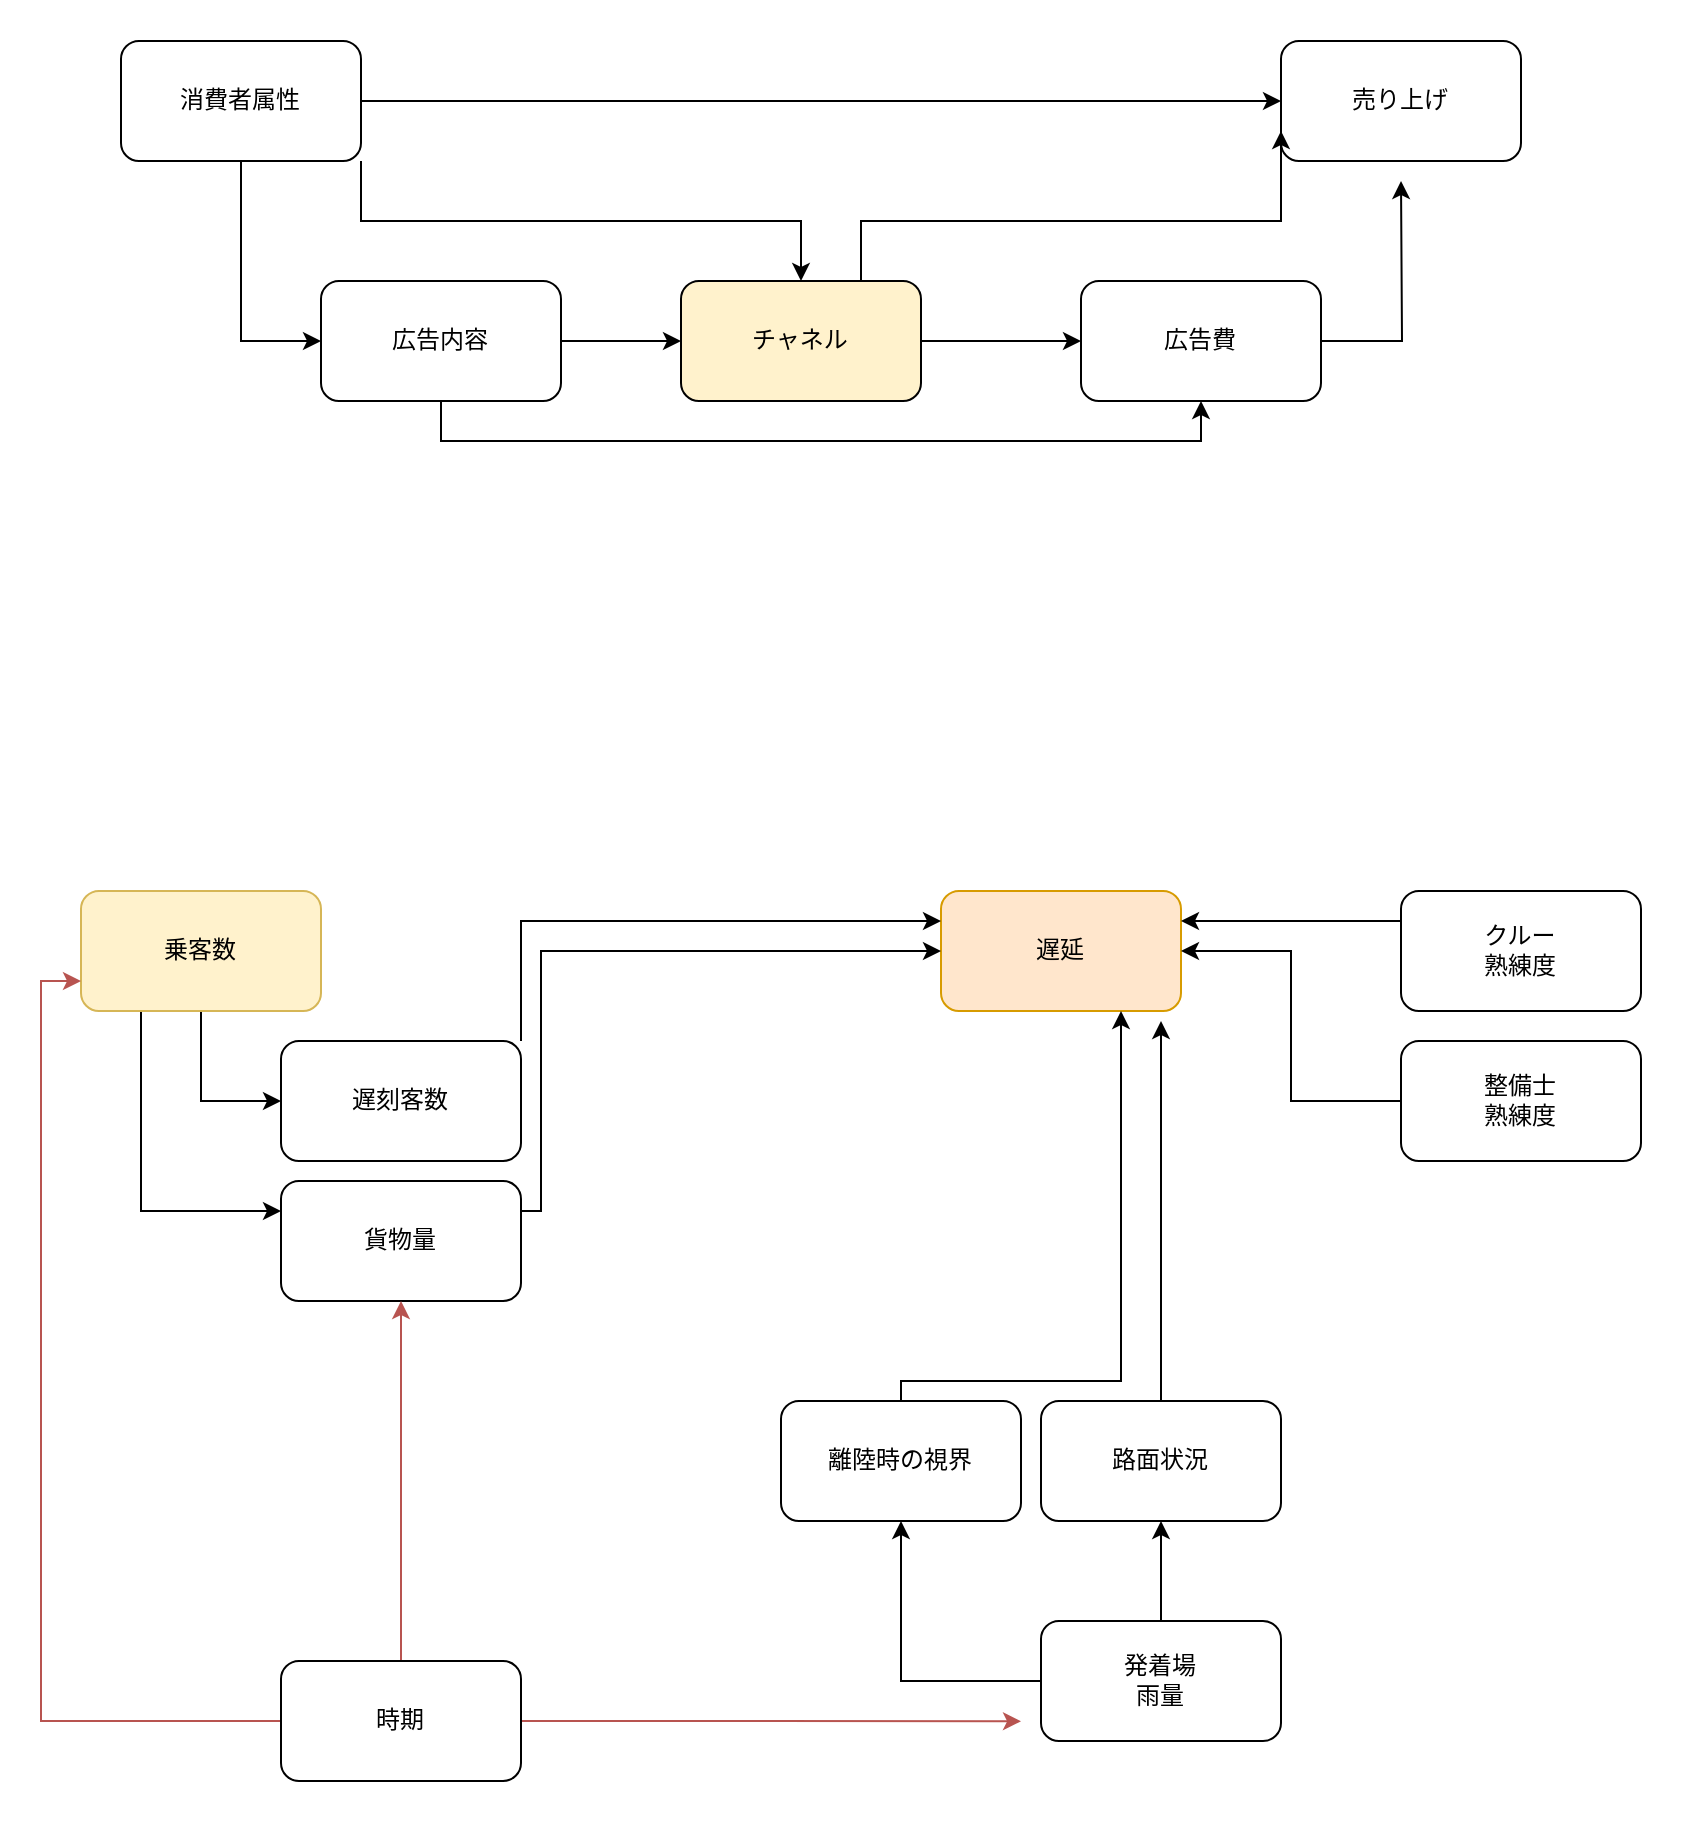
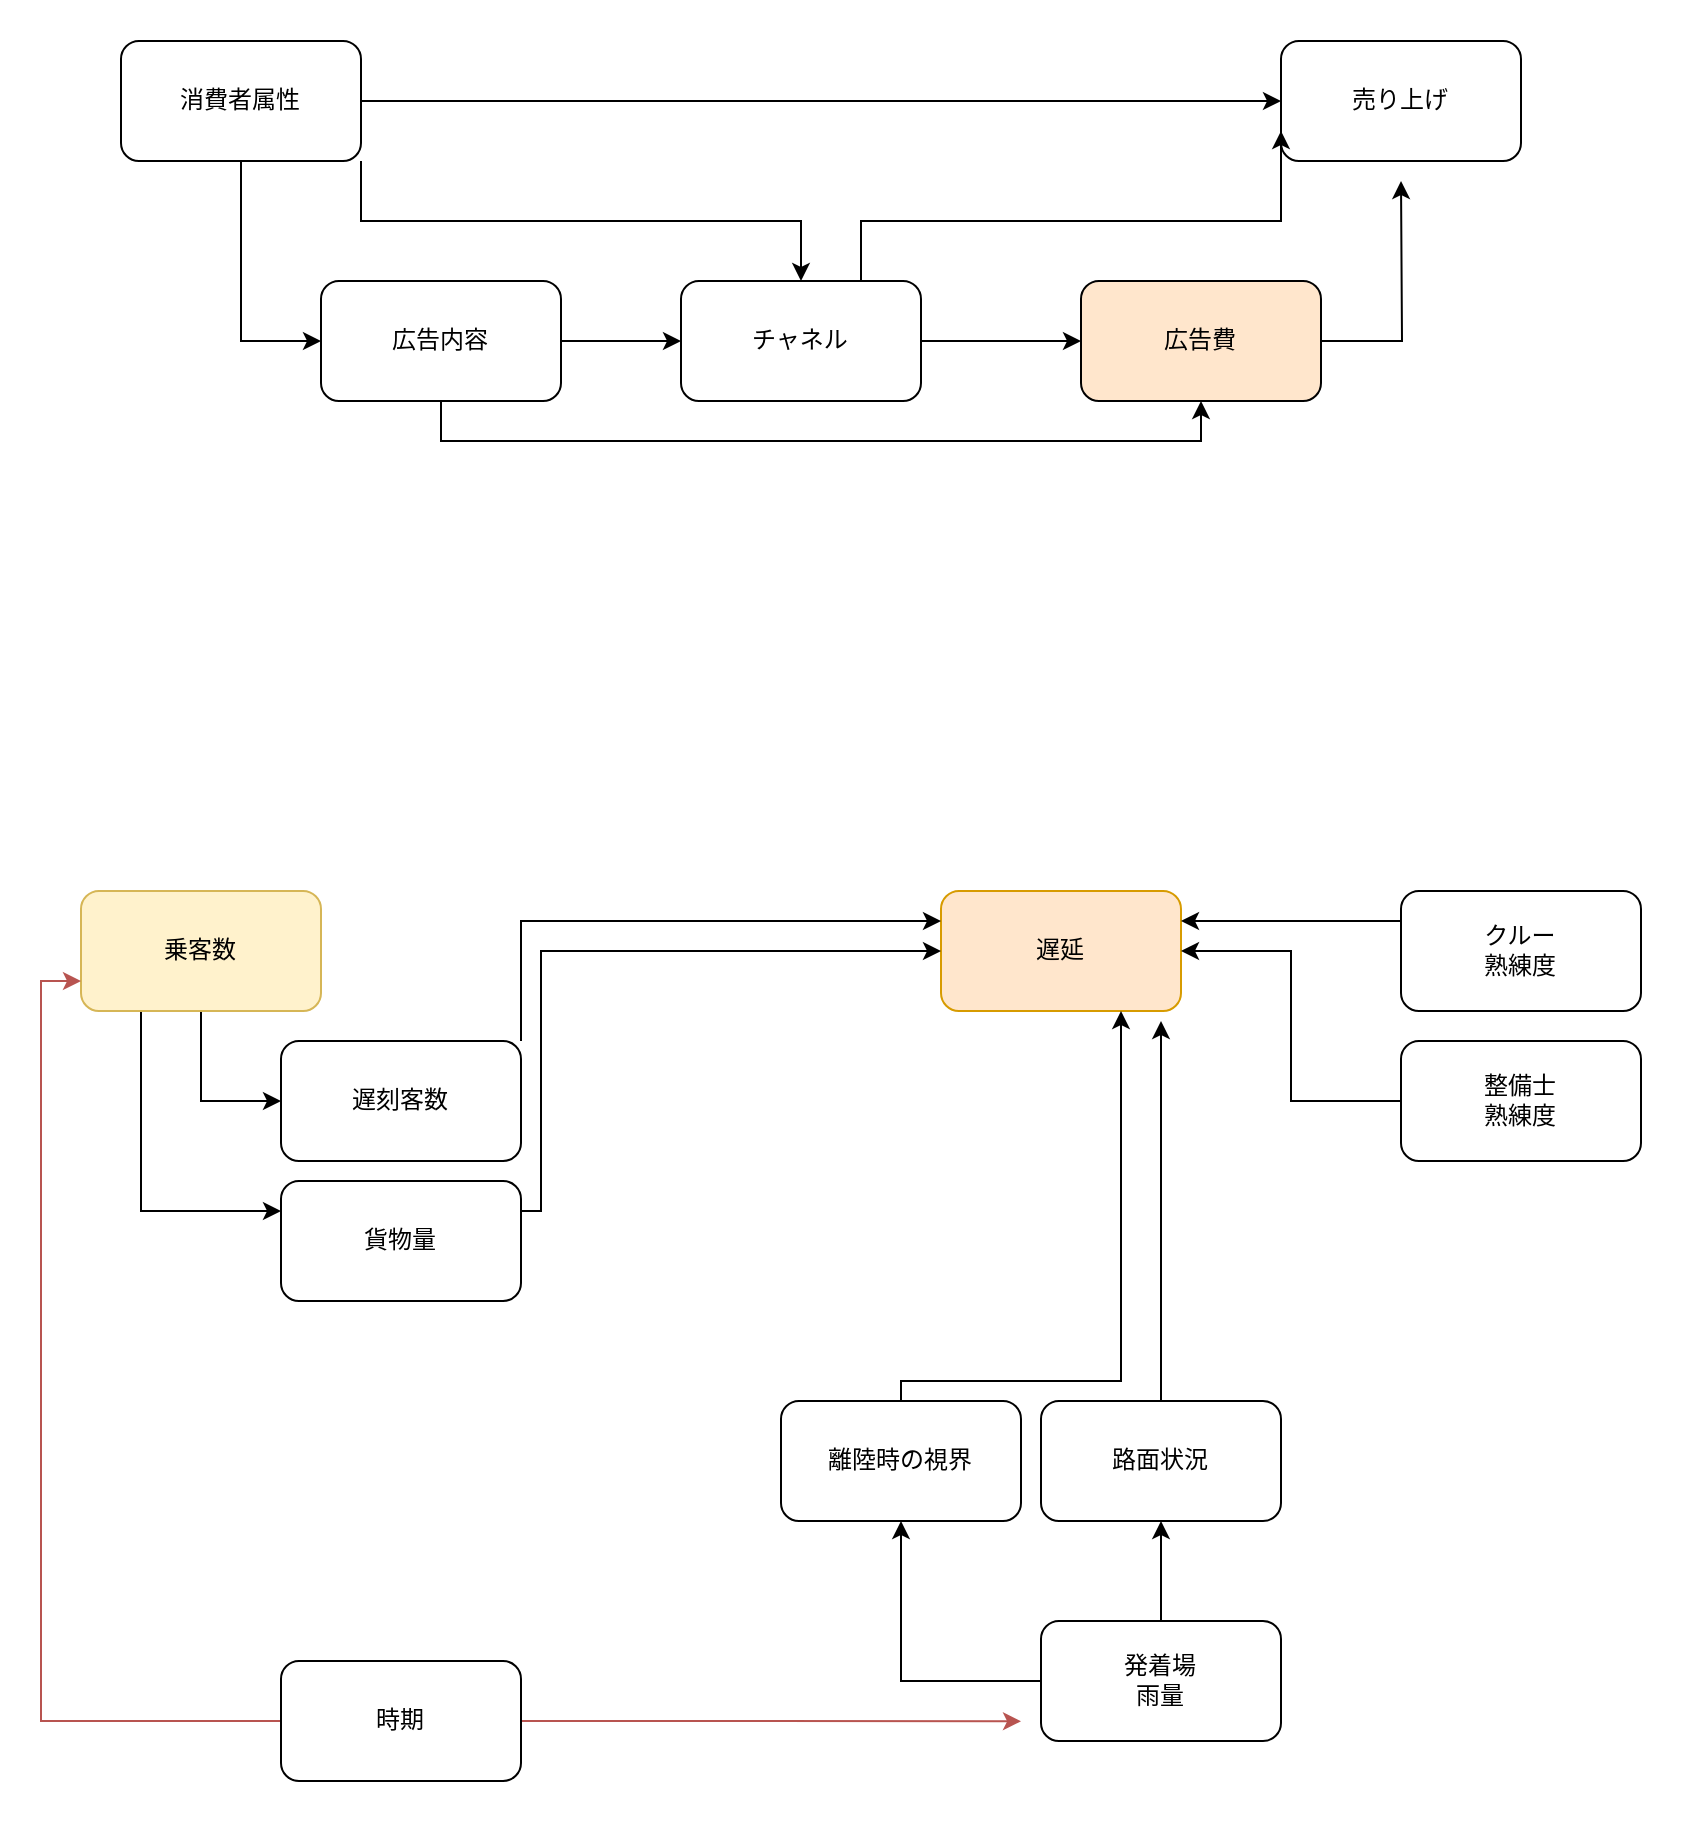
(801, 341) -> (801, 341)
(1201, 341) -> (1201, 341)
(401, 1488) -> none
